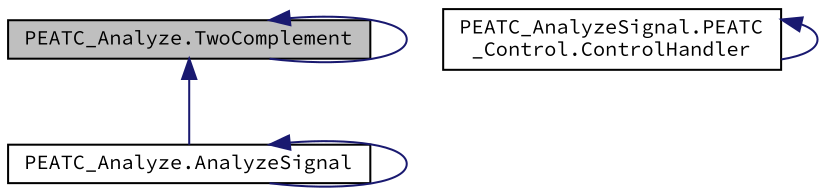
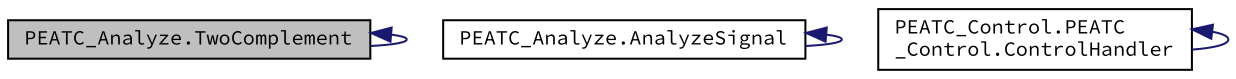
(612, 39) -> (1035, 39)
(189, 112) -> none
